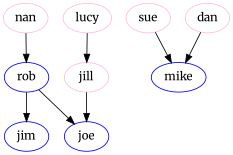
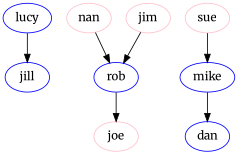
(87, 18) -> (27, 18)
(207, 18) -> (207, 136)
(195, 44) -> (207, 103)
(87, 77) -> (27, 77)
(27, 103) -> (134, 44)
(87, 103) -> none
(27, 136) -> (148, 18)
(87, 136) -> (116, 136)
